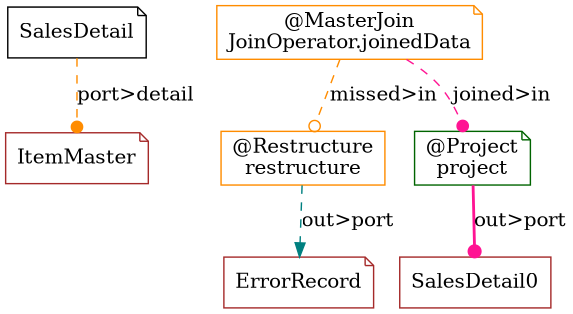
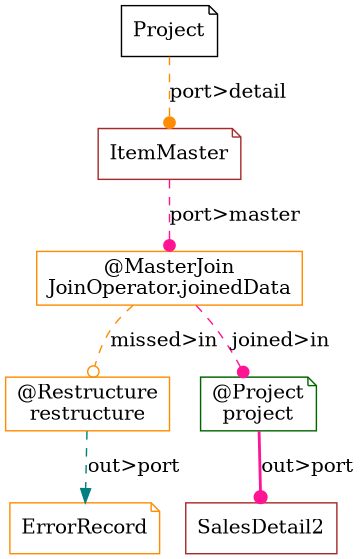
(77, 32) -> (170, 31)
(350, 32) -> (170, 278)
none -> (170, 210)
(299, 282) -> (85, 528)
(475, 282) -> (261, 528)
